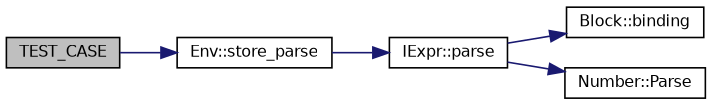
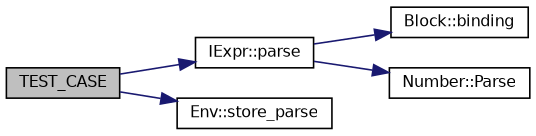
(352, 53) -> (150, 69)
